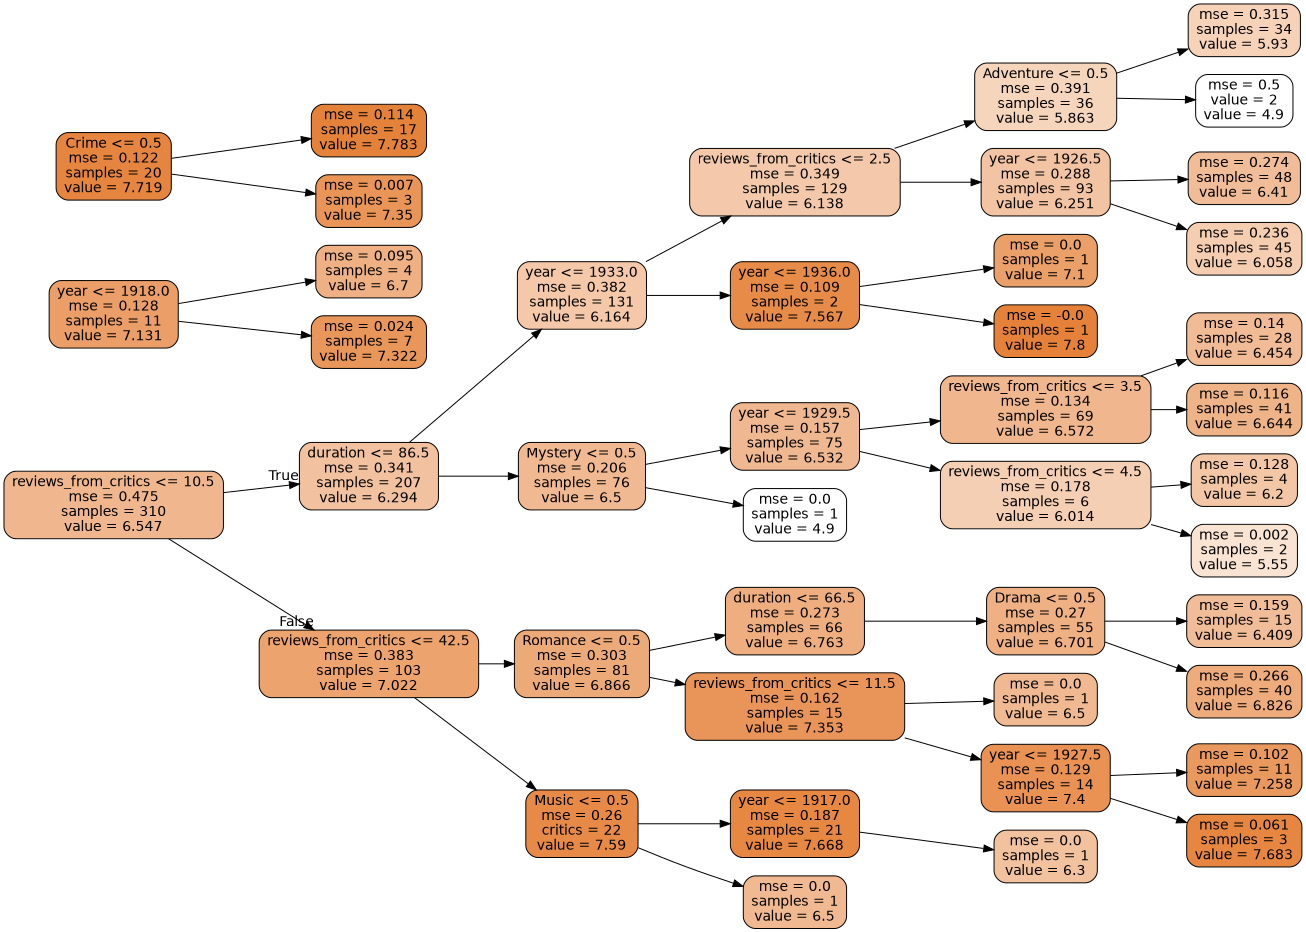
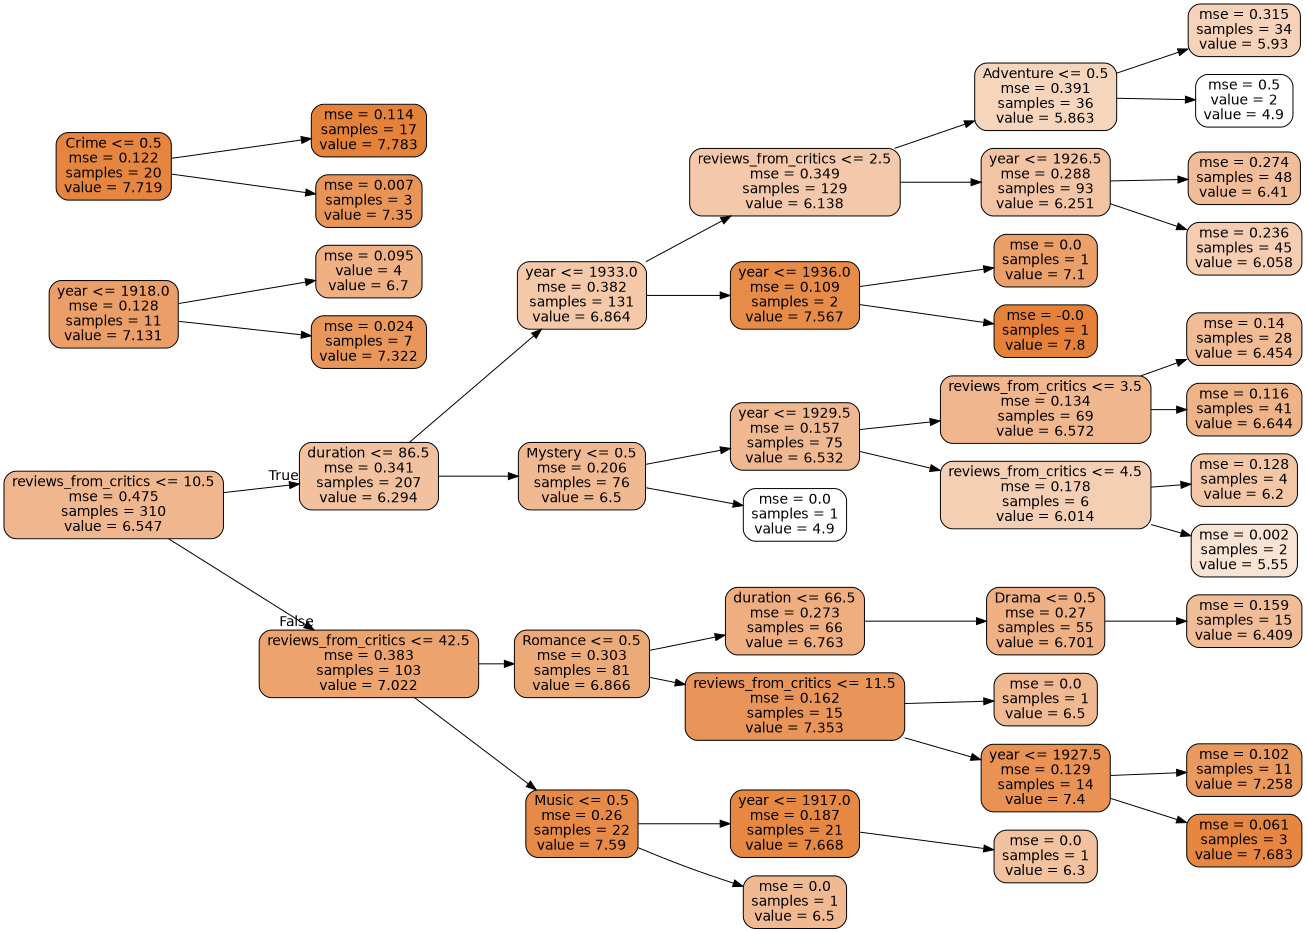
(369, 272) -> (369, 272)
(582, 295) -> (582, 295)
(1244, 692) -> none
(582, 824) -> (582, 824)
